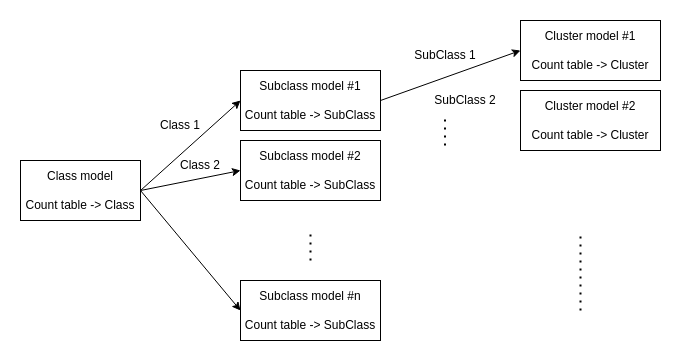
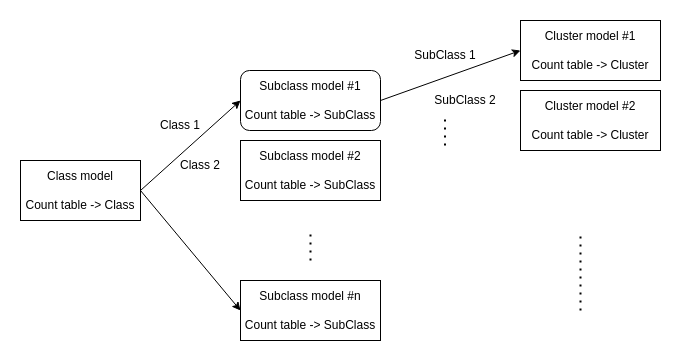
(311, 101) -> (311, 101)
(189, 181) -> none
